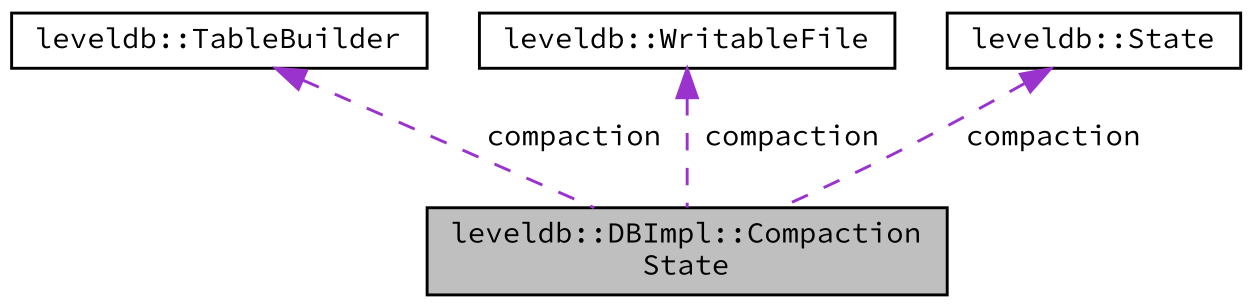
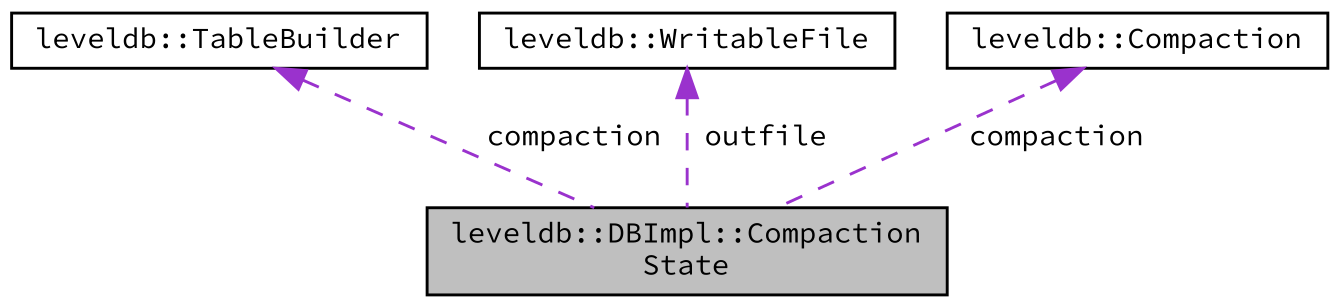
(1094, 41) -> (1138, 41)
(784, 138) -> (758, 138)
